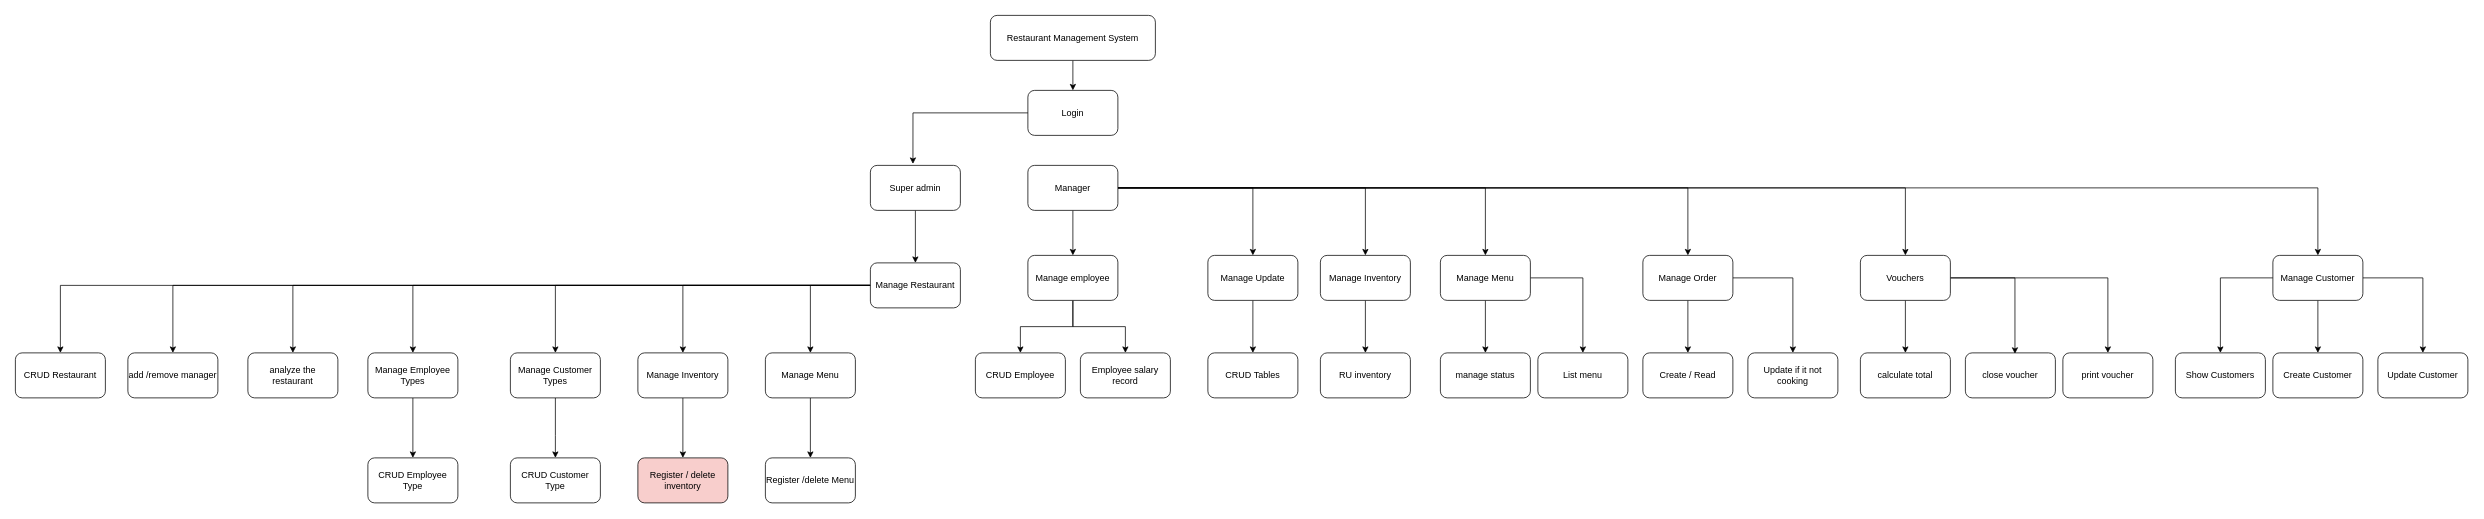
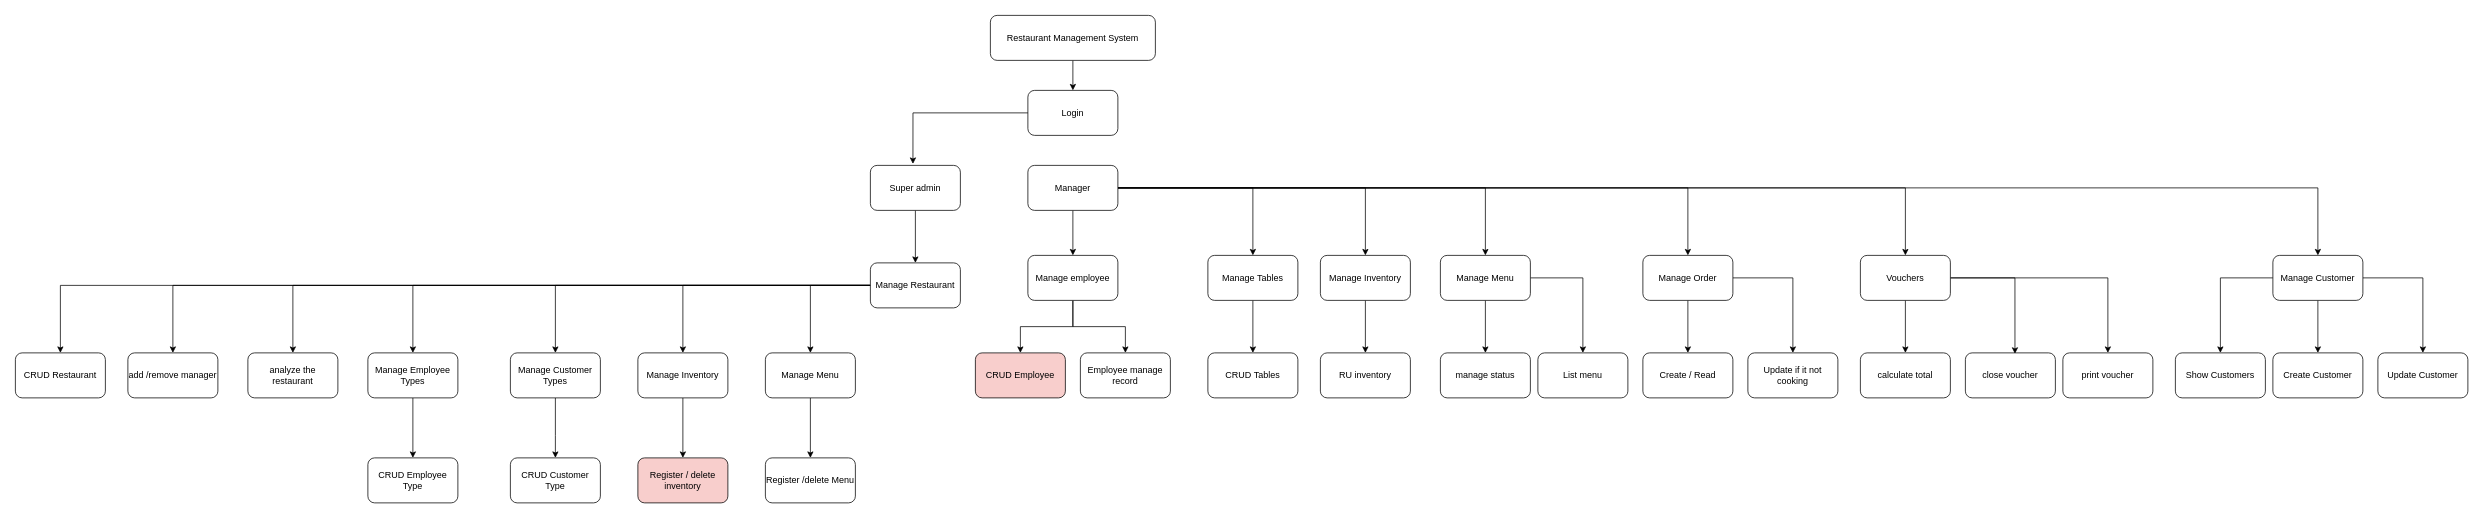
(1253, 278) -> (1253, 278)
(1020, 375) -> (1020, 375)
(1125, 375) -> (1125, 375)
